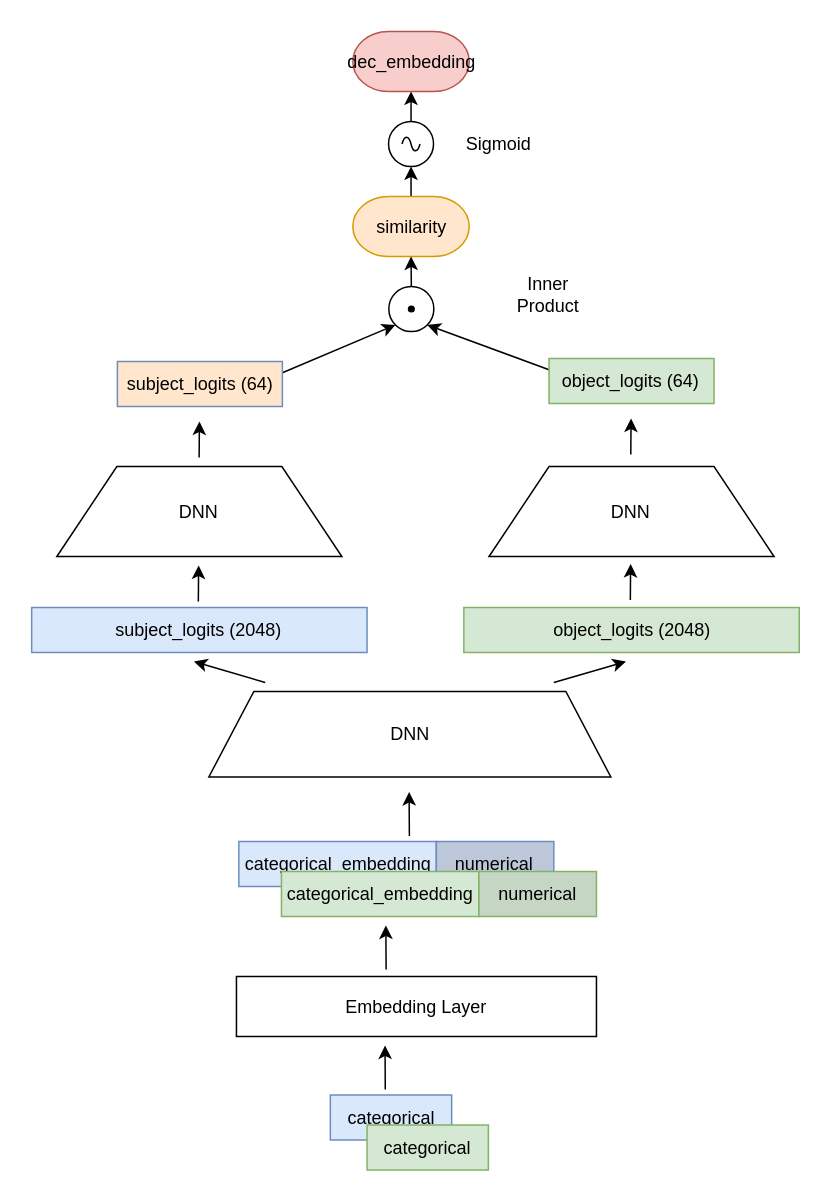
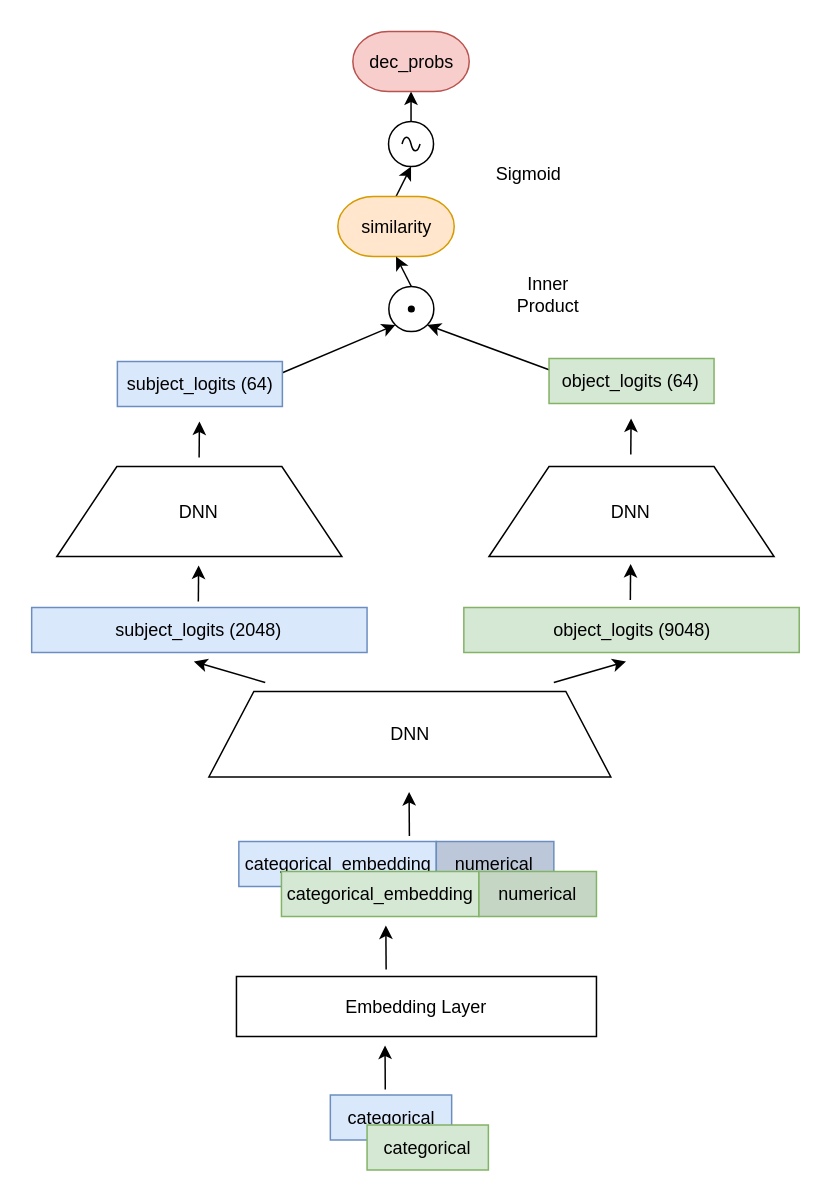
(412, 62) -> (412, 62)
(498, 144) -> (528, 174)
(411, 227) -> (396, 227)
(200, 384) -> (200, 384)
(632, 631) -> (632, 631)
